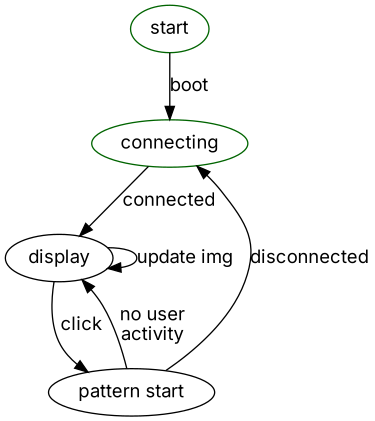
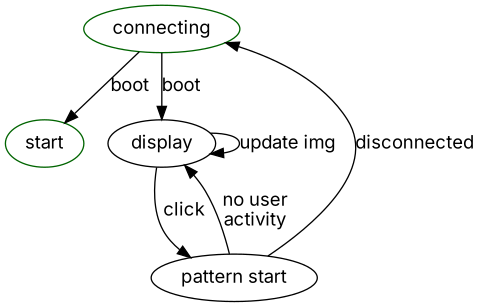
(170, 80) -> (107, 83)
(169, 201) -> (182, 86)
